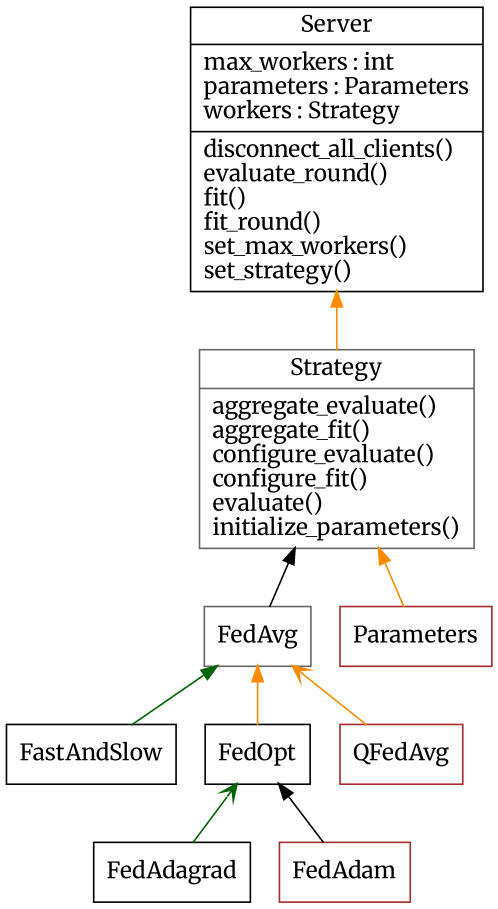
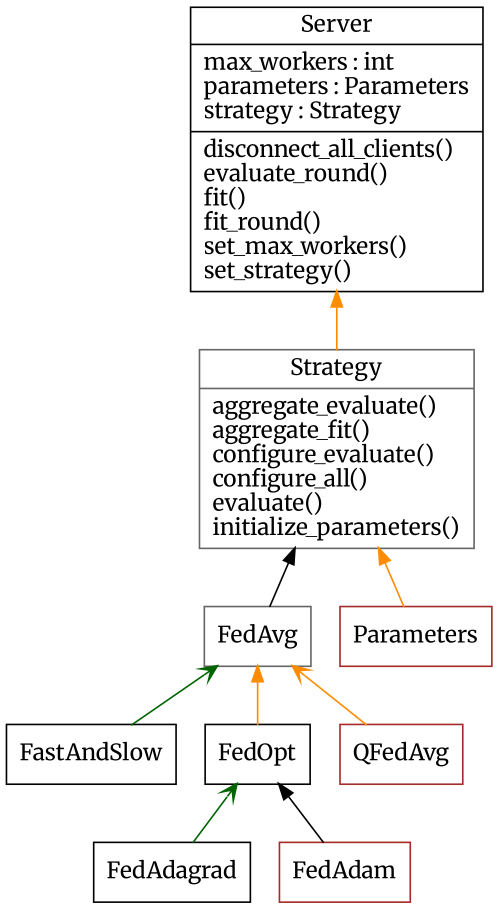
(302, 111) -> (303, 111)
(291, 480) -> (291, 480)
(168, 700) -> (168, 700)
